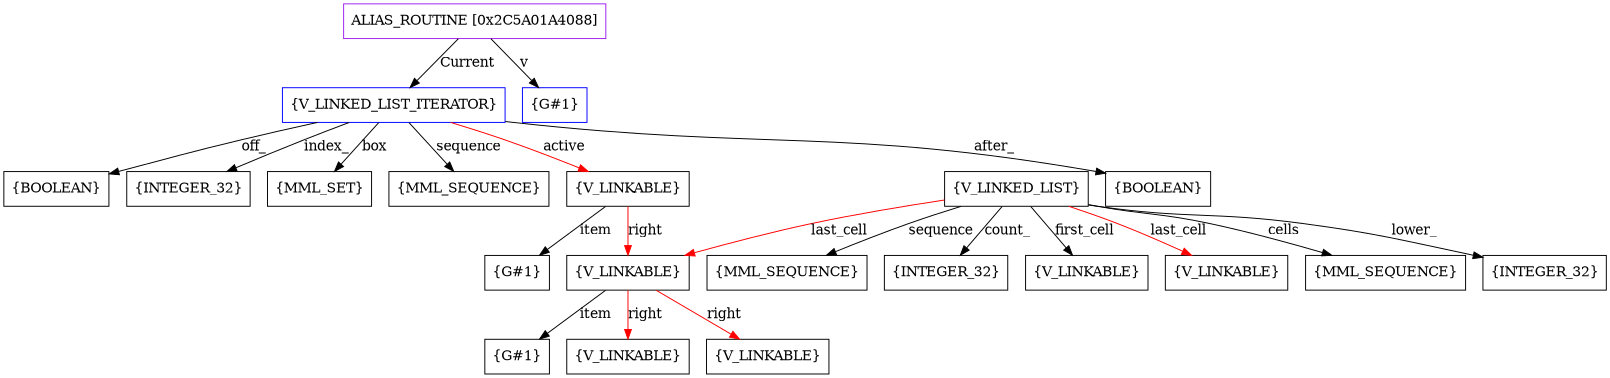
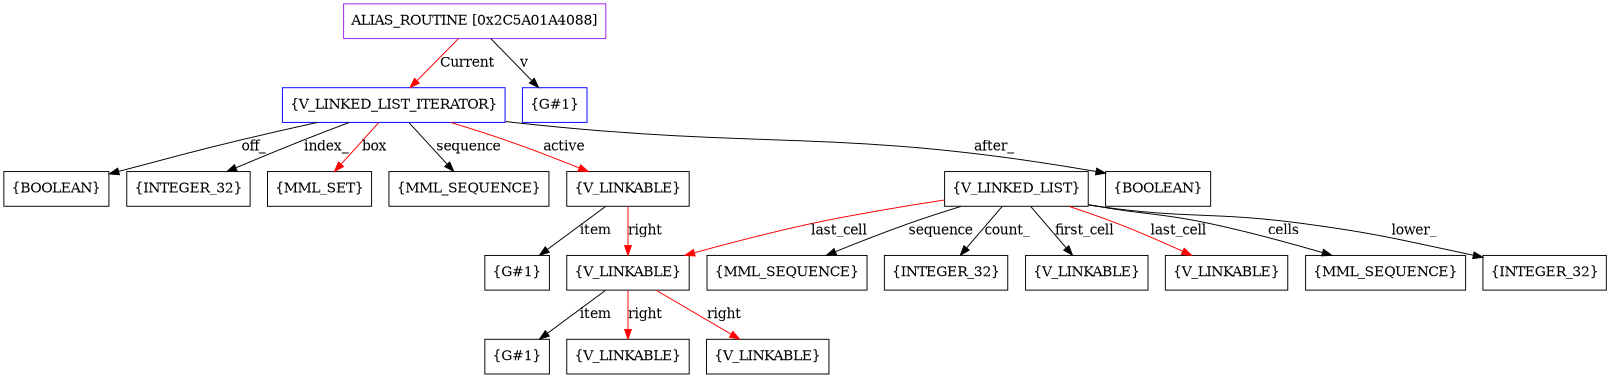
(438, 60) -> (438, 60)
(360, 143) -> (360, 143)
